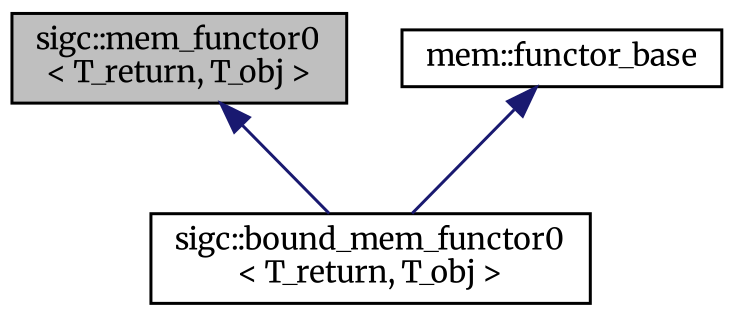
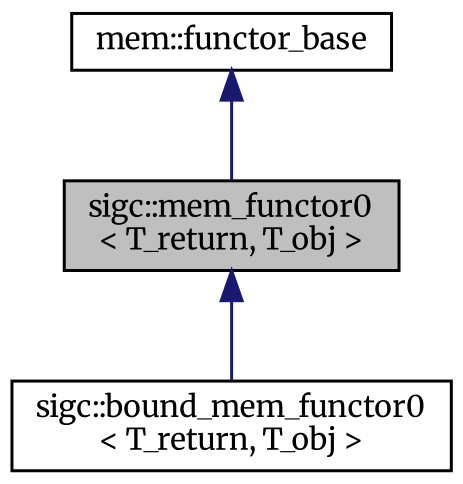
(463, 162) -> (232, 141)
